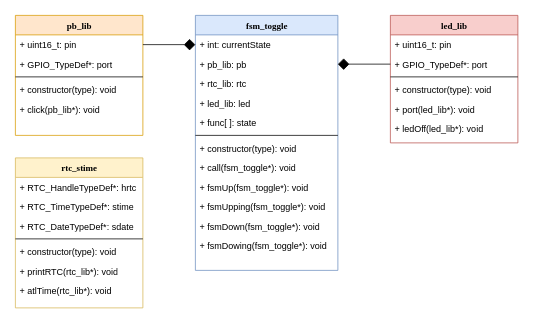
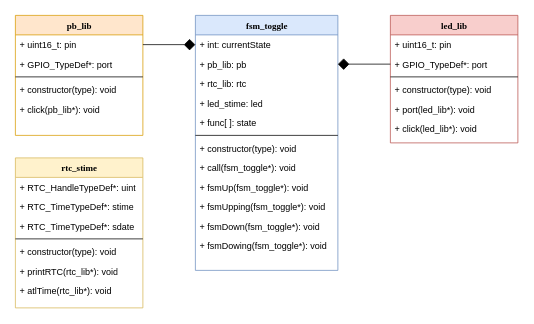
(227, 104) -> (233, 104)
(446, 130) -> (442, 130)
(80, 193) -> (80, 188)
(79, 227) -> (78, 227)
